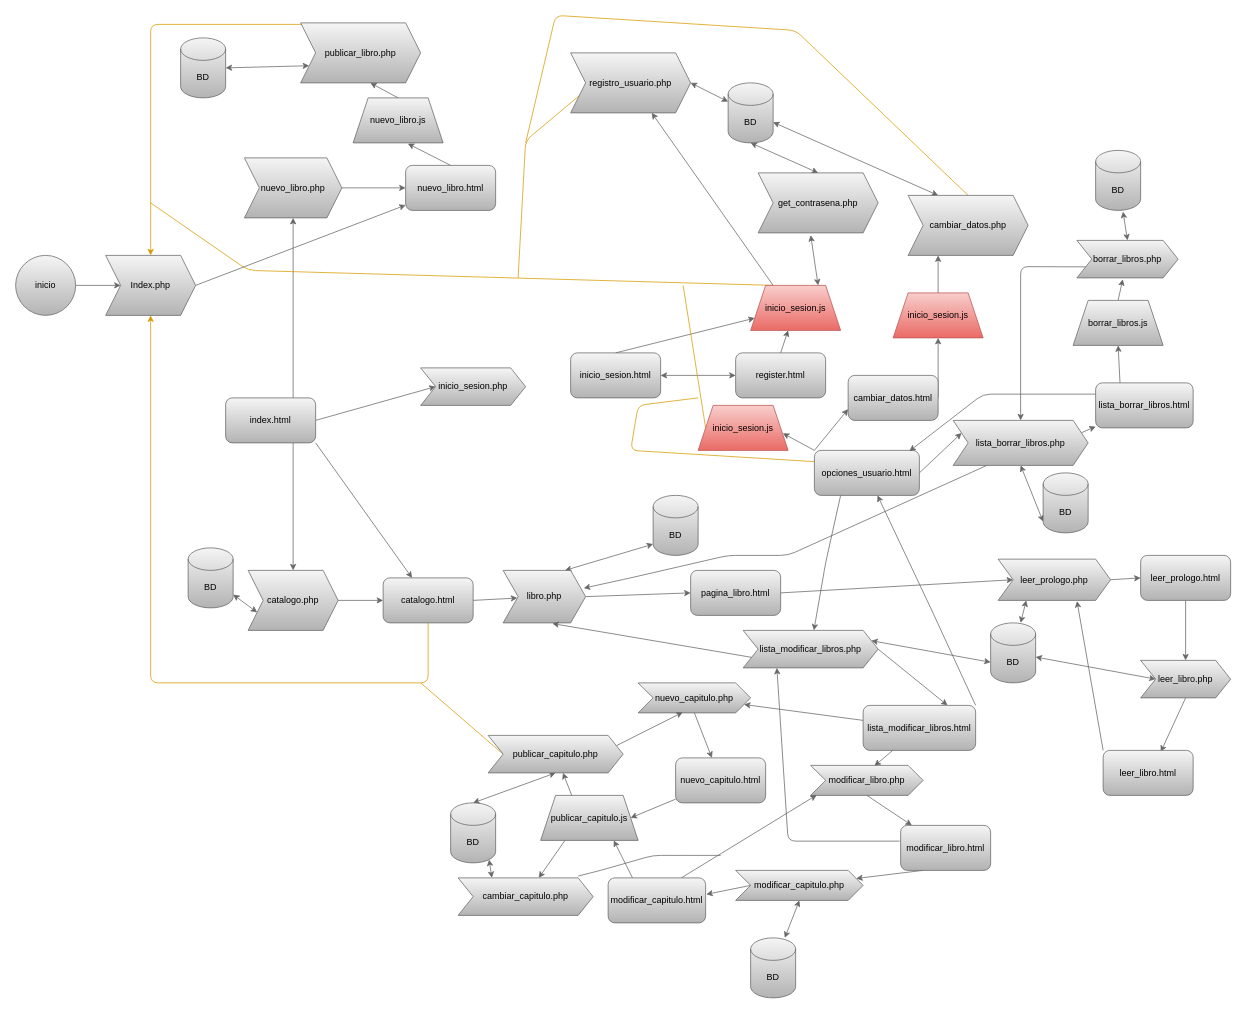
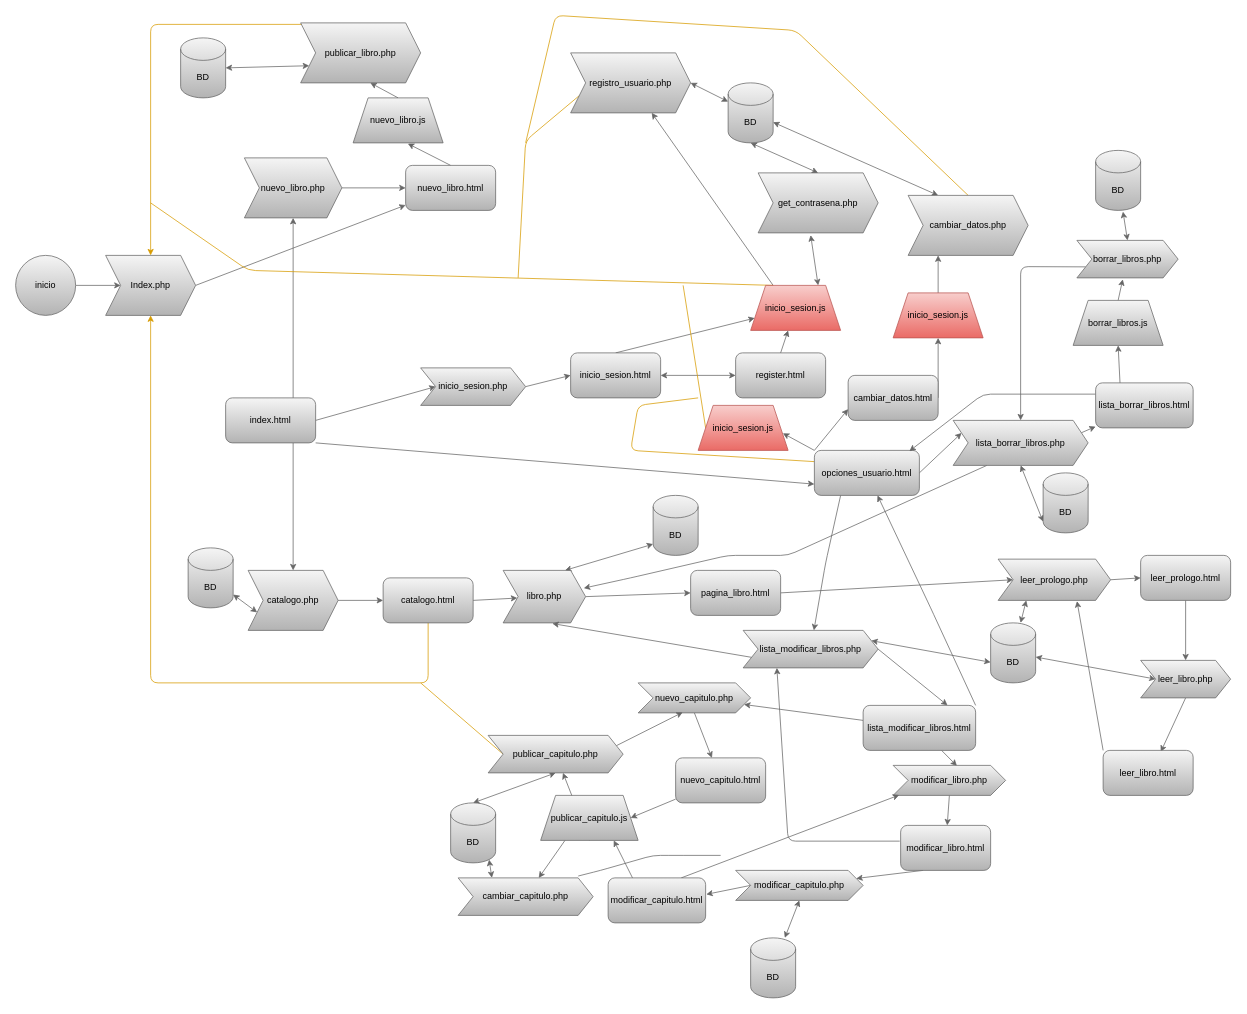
none -> (545, 382)
(362, 508) -> (562, 463)
(867, 780) -> (949, 780)
